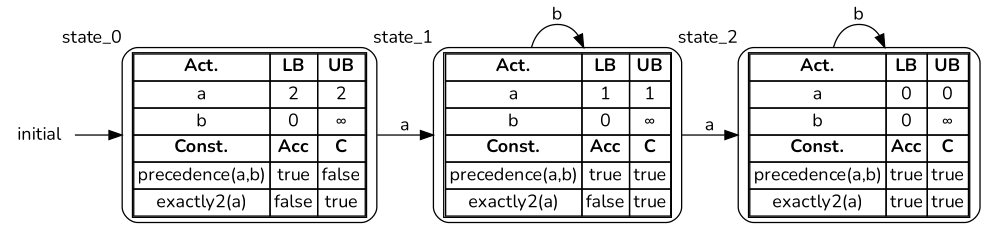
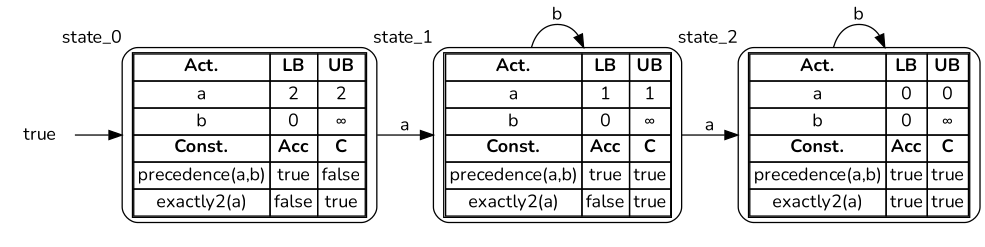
(40, 135) -> (40, 135)
